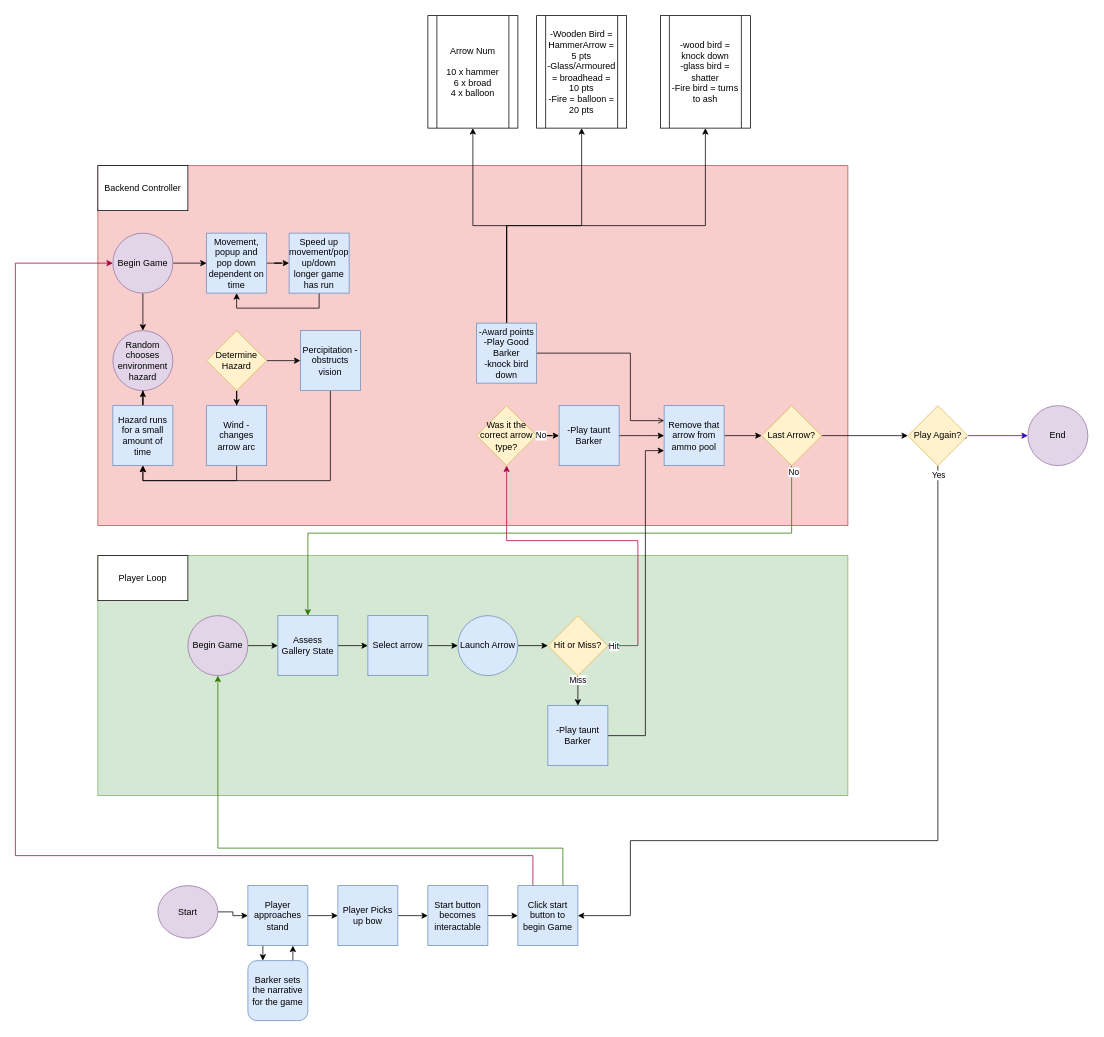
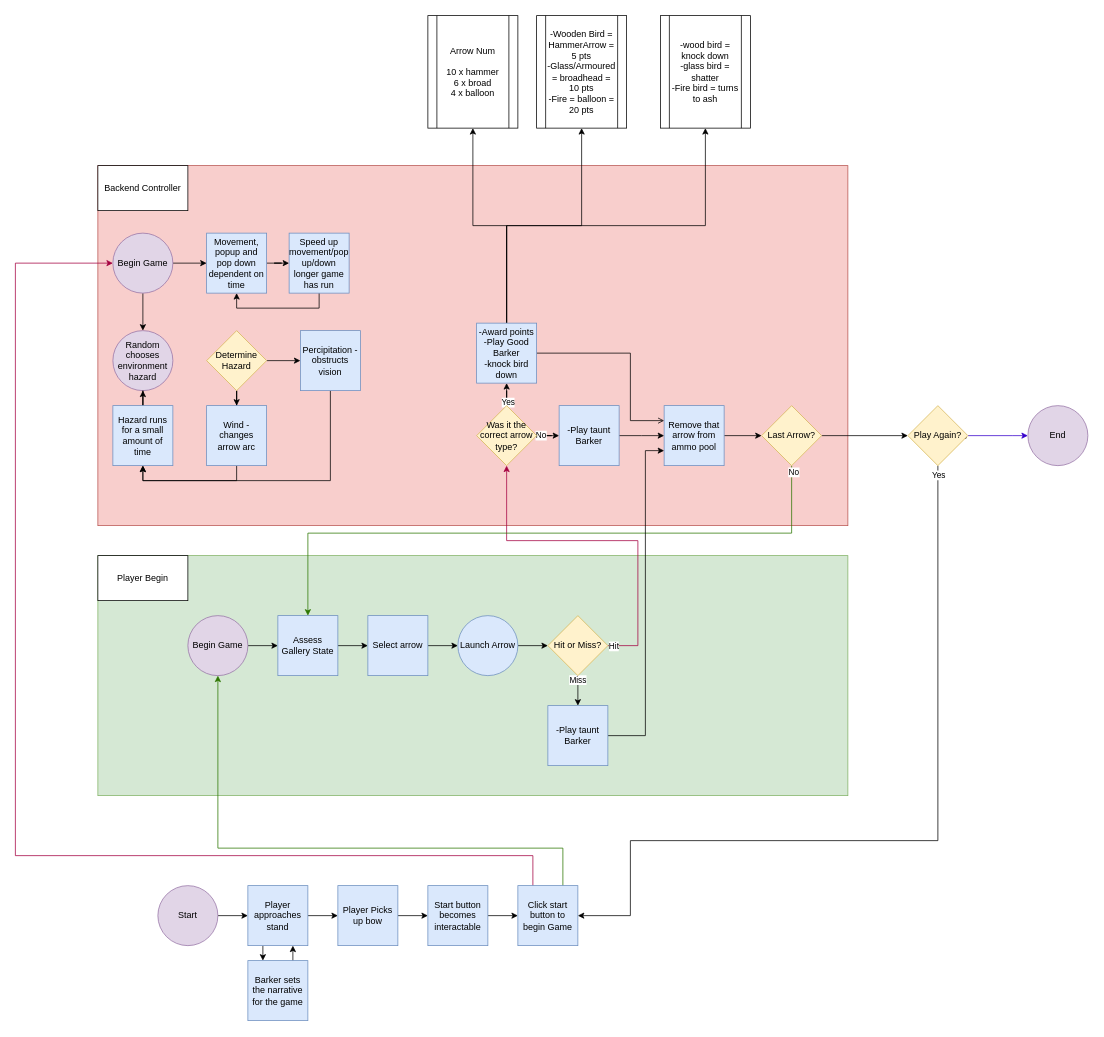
none -> (507, 391)
(143, 578) -> (143, 578)
(188, 912) -> (188, 915)
(278, 990) -> (278, 990)
